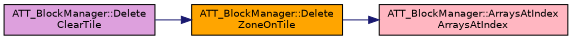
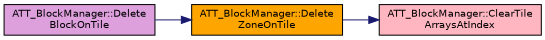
(80, 20) -> (80, 20)
(474, 20) -> (460, 20)
